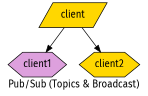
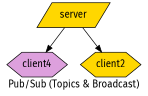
(73, 15) -> (74, 15)
(37, 65) -> (37, 65)
